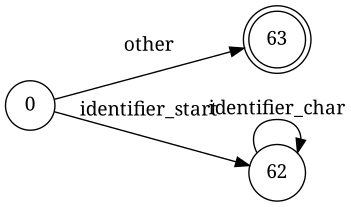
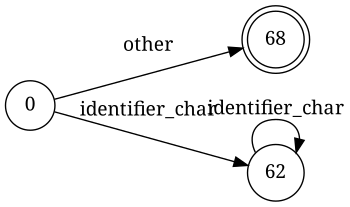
(277, 40) -> (276, 40)
(149, 110) -> (148, 110)
